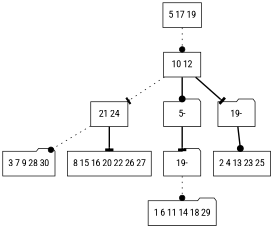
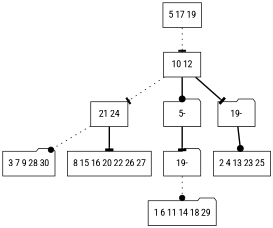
(182, 37) -> (182, 38)
